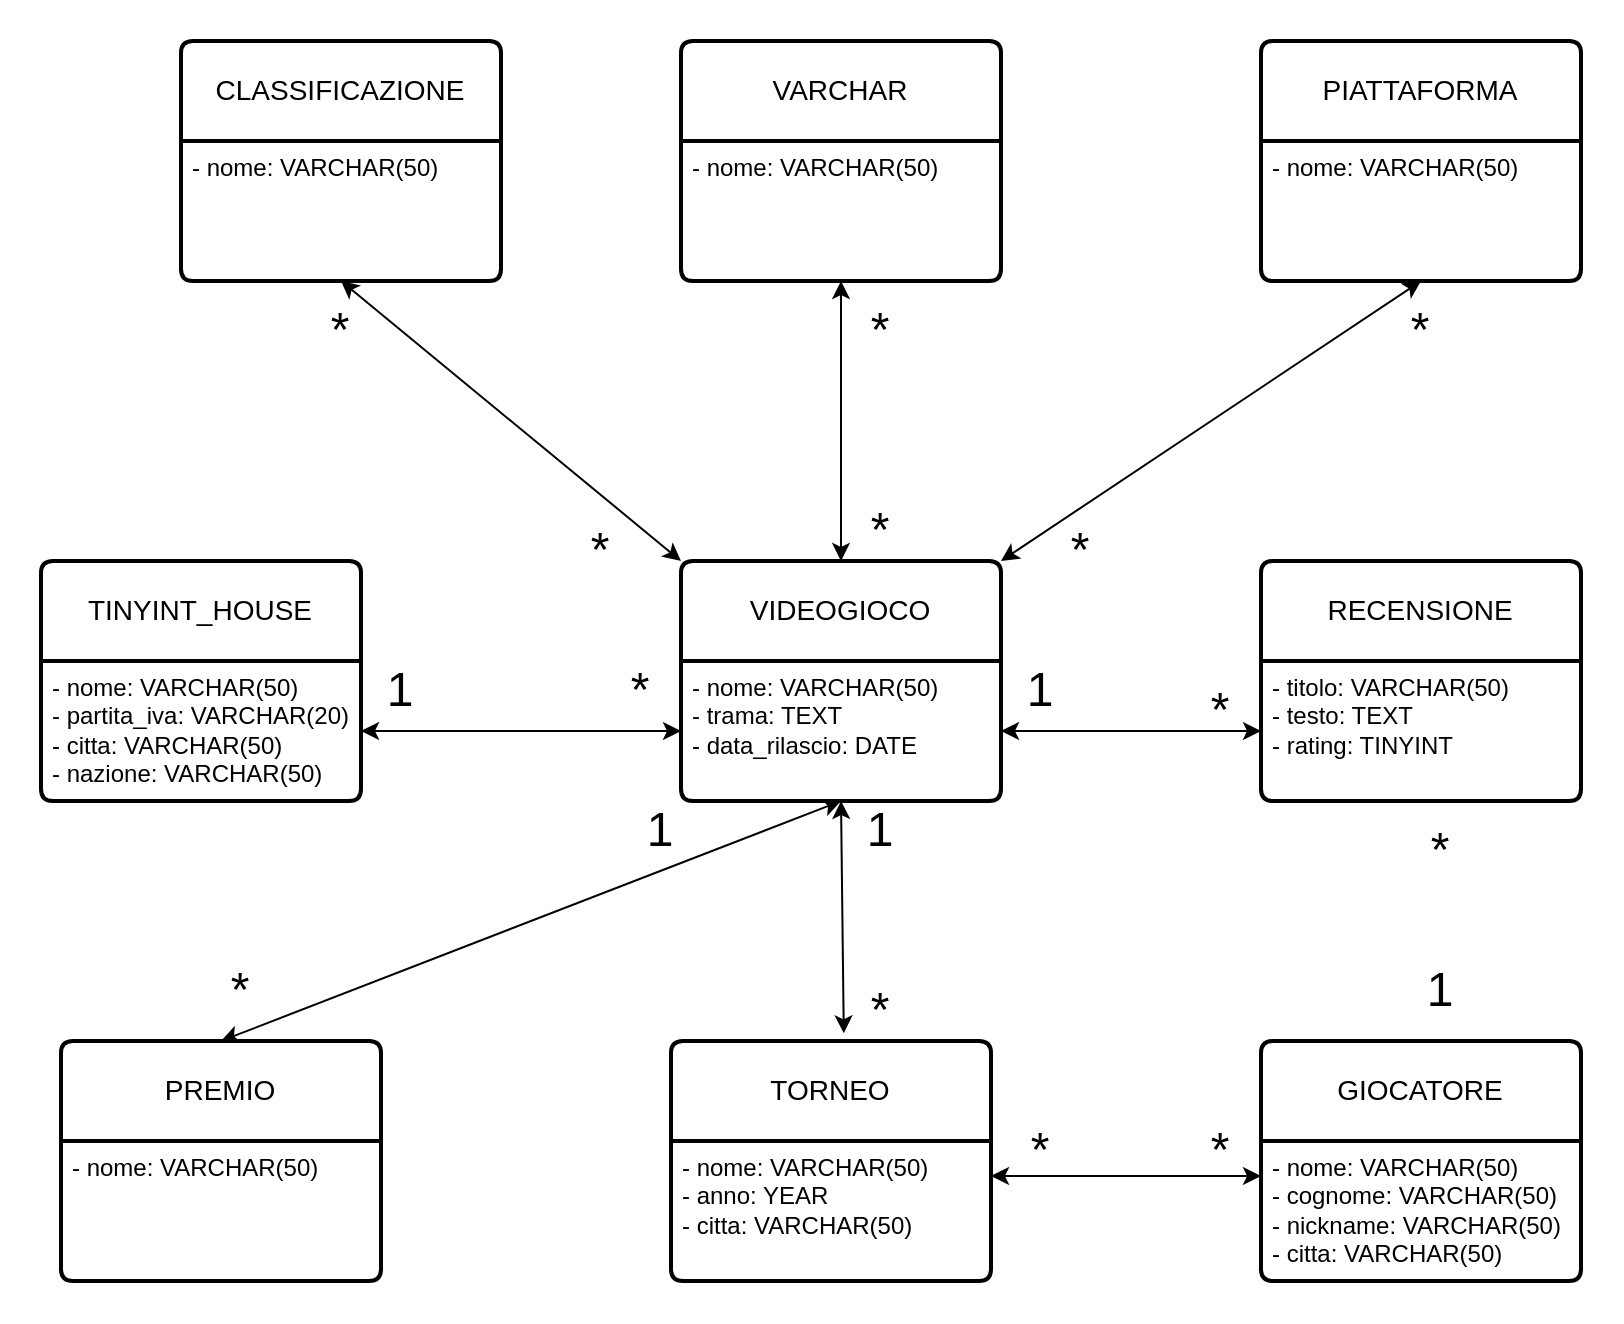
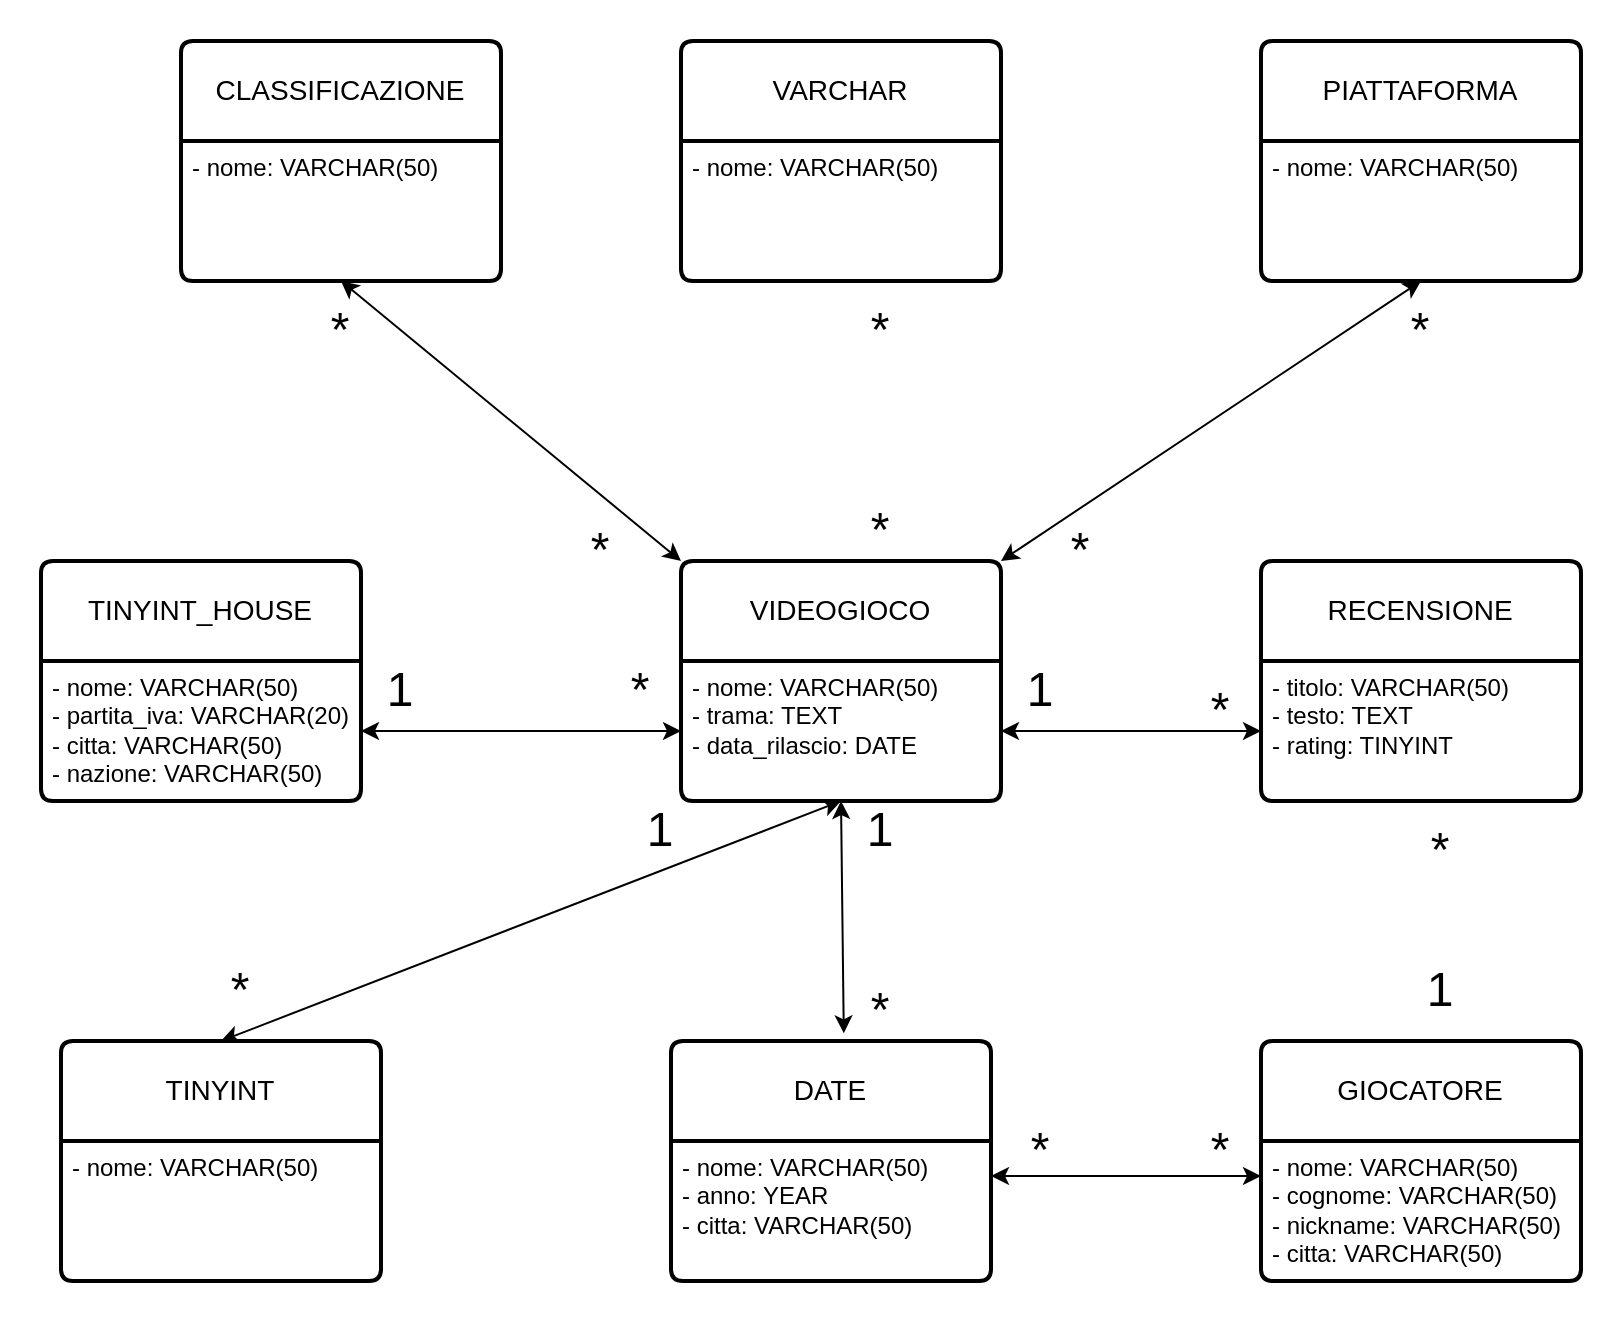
(841, 421) -> none
(221, 1091) -> (221, 1091)
(831, 1091) -> (831, 1091)
